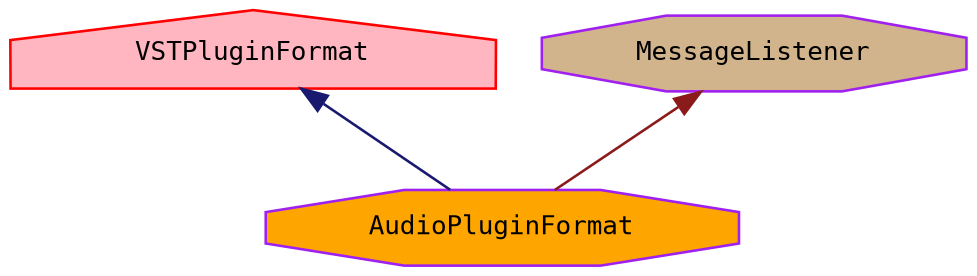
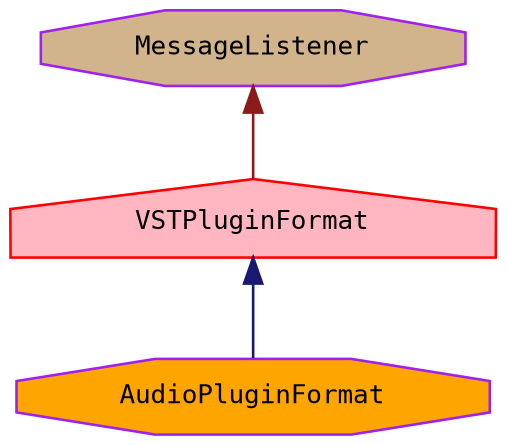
(617, 148) -> (253, 146)
